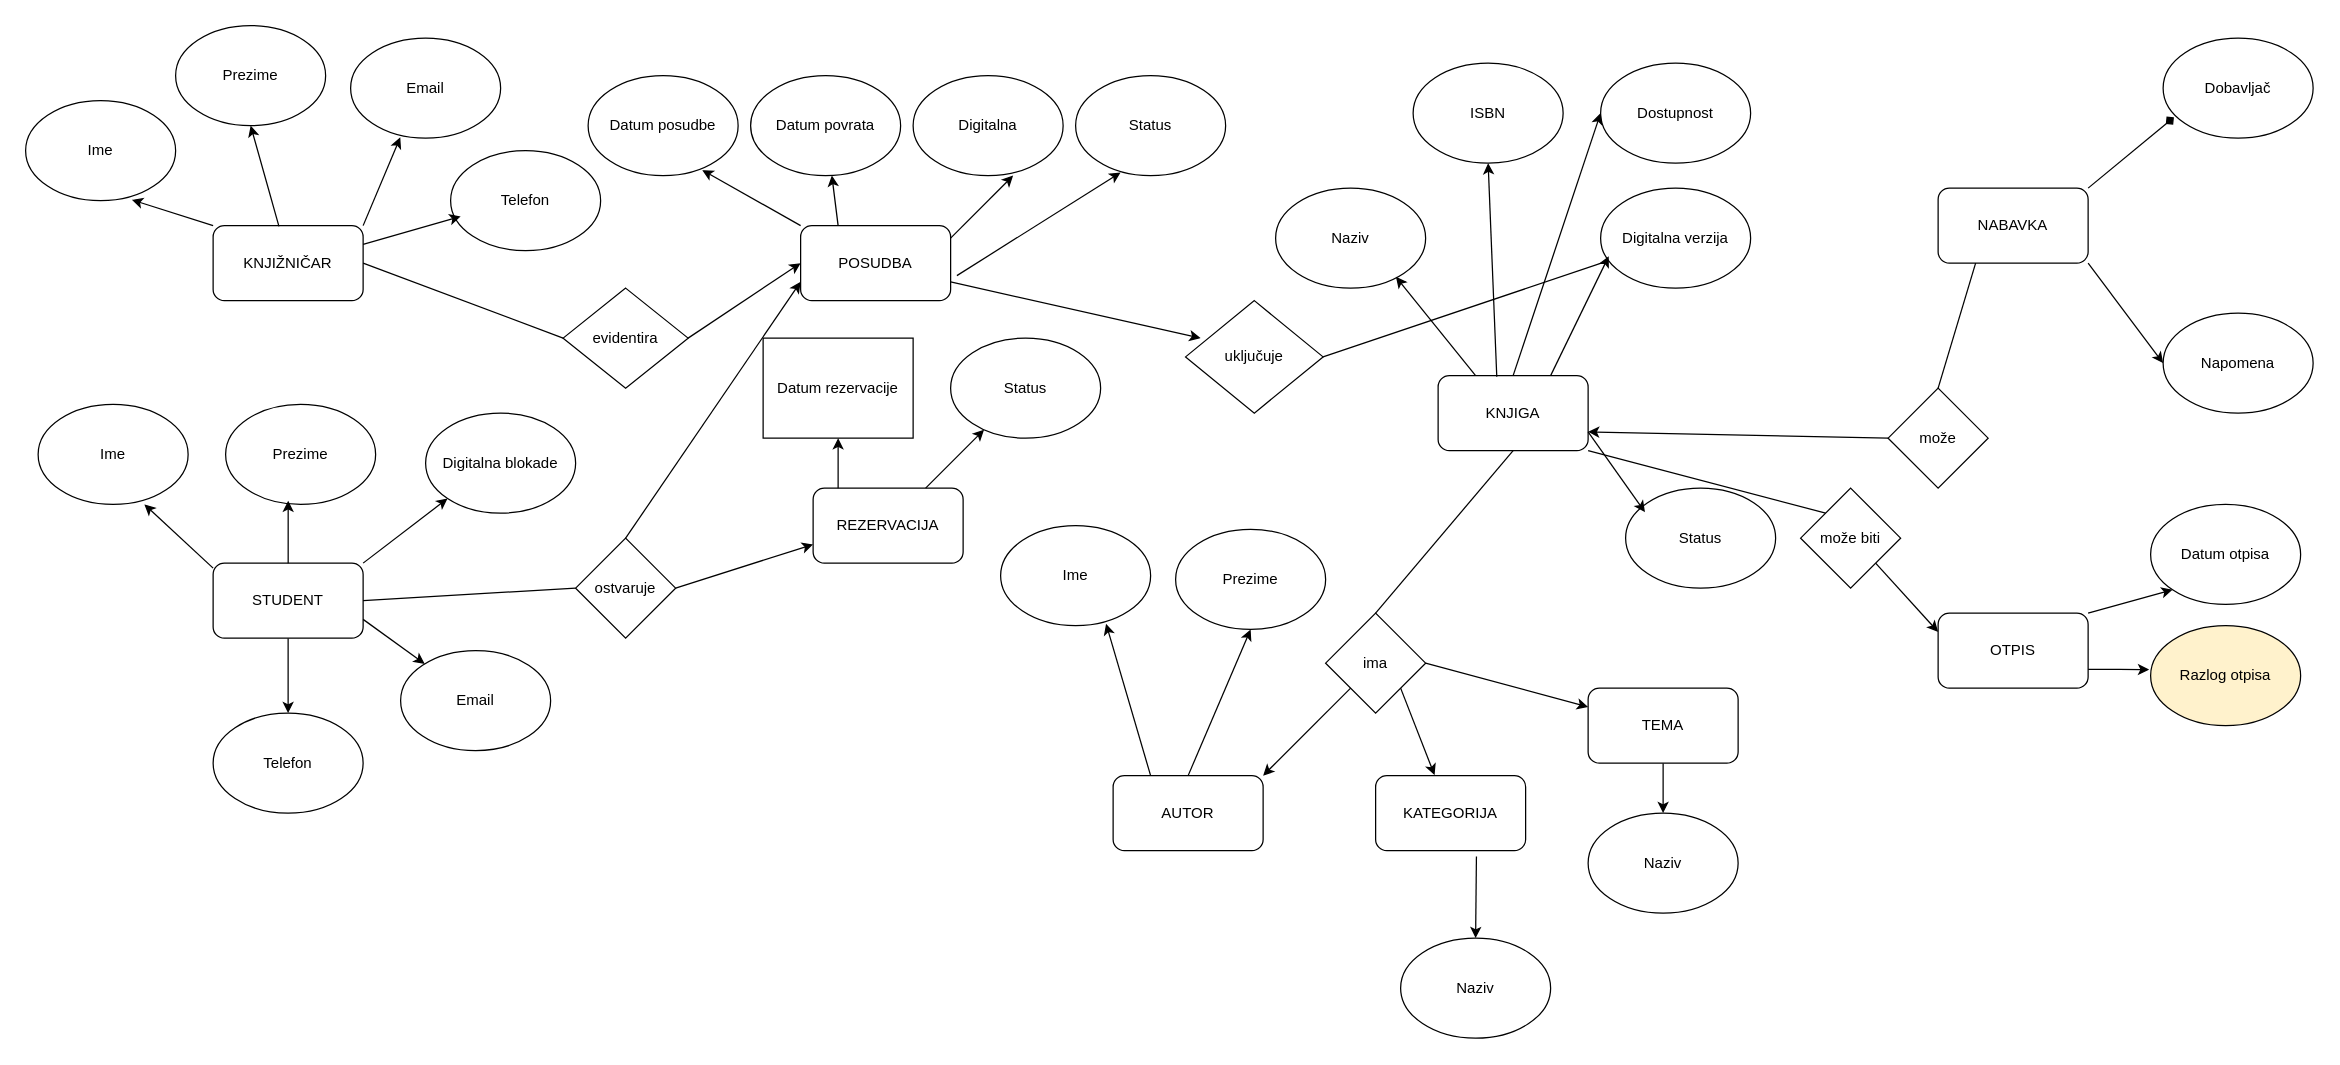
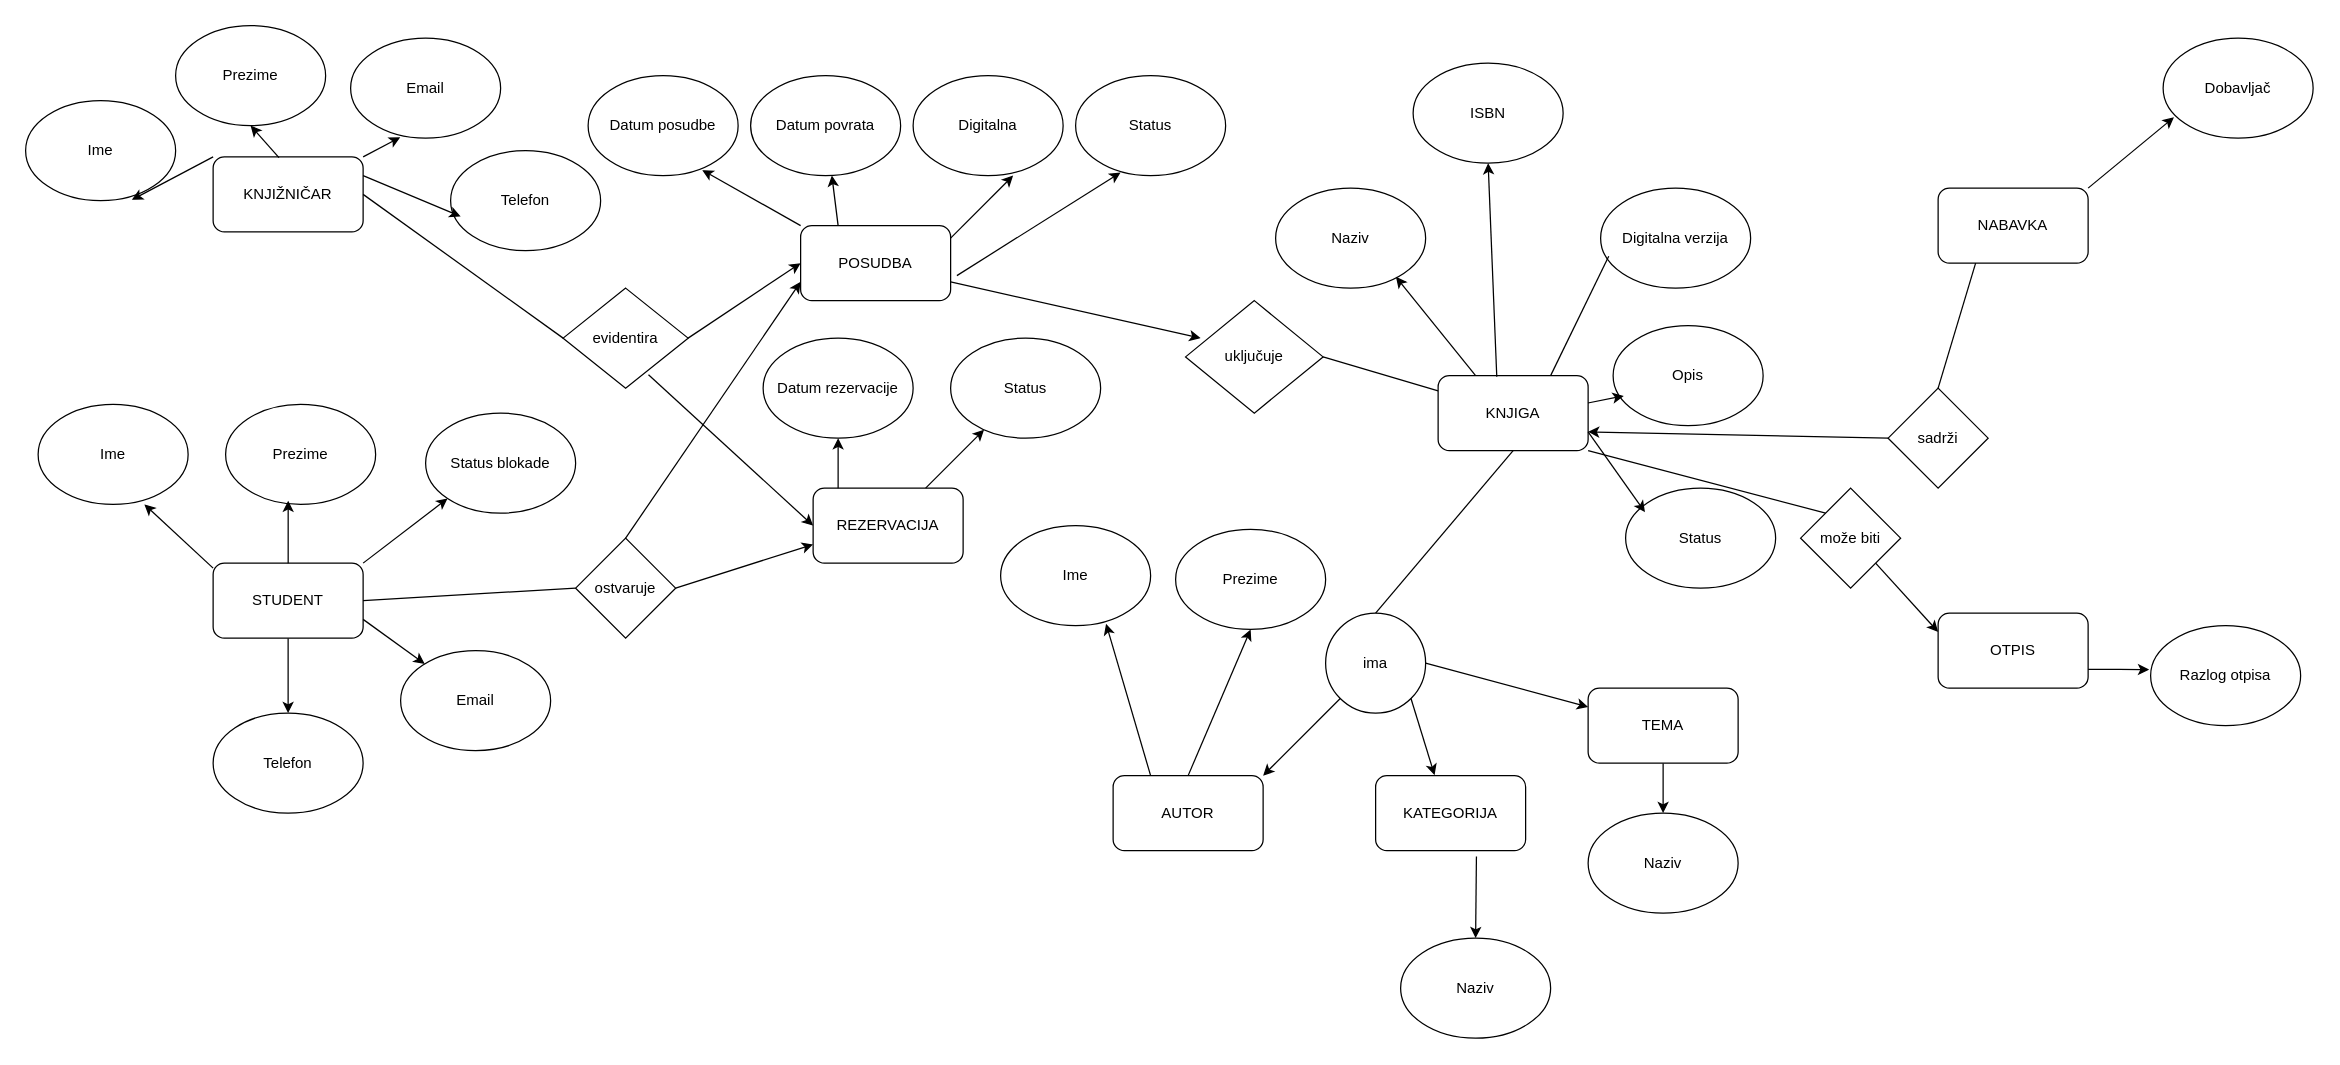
(1676, 113) -> none
(2166, 124) -> (2167, 123)
(1556, 248) -> none
(288, 263) -> (288, 194)
(1604, 265) -> (1605, 264)
(1465, 309) -> (1380, 374)
(2123, 310) -> none
(2238, 363) -> none
none -> (1688, 376)
(838, 388) -> (838, 388)
none -> (1602, 400)
(1938, 438) -> (1938, 438)
none -> (728, 447)
(501, 463) -> (501, 463)
(2226, 554) -> none
(2126, 603) -> none
(1376, 663) -> (1376, 663)
(2226, 676) -> (2226, 676)
